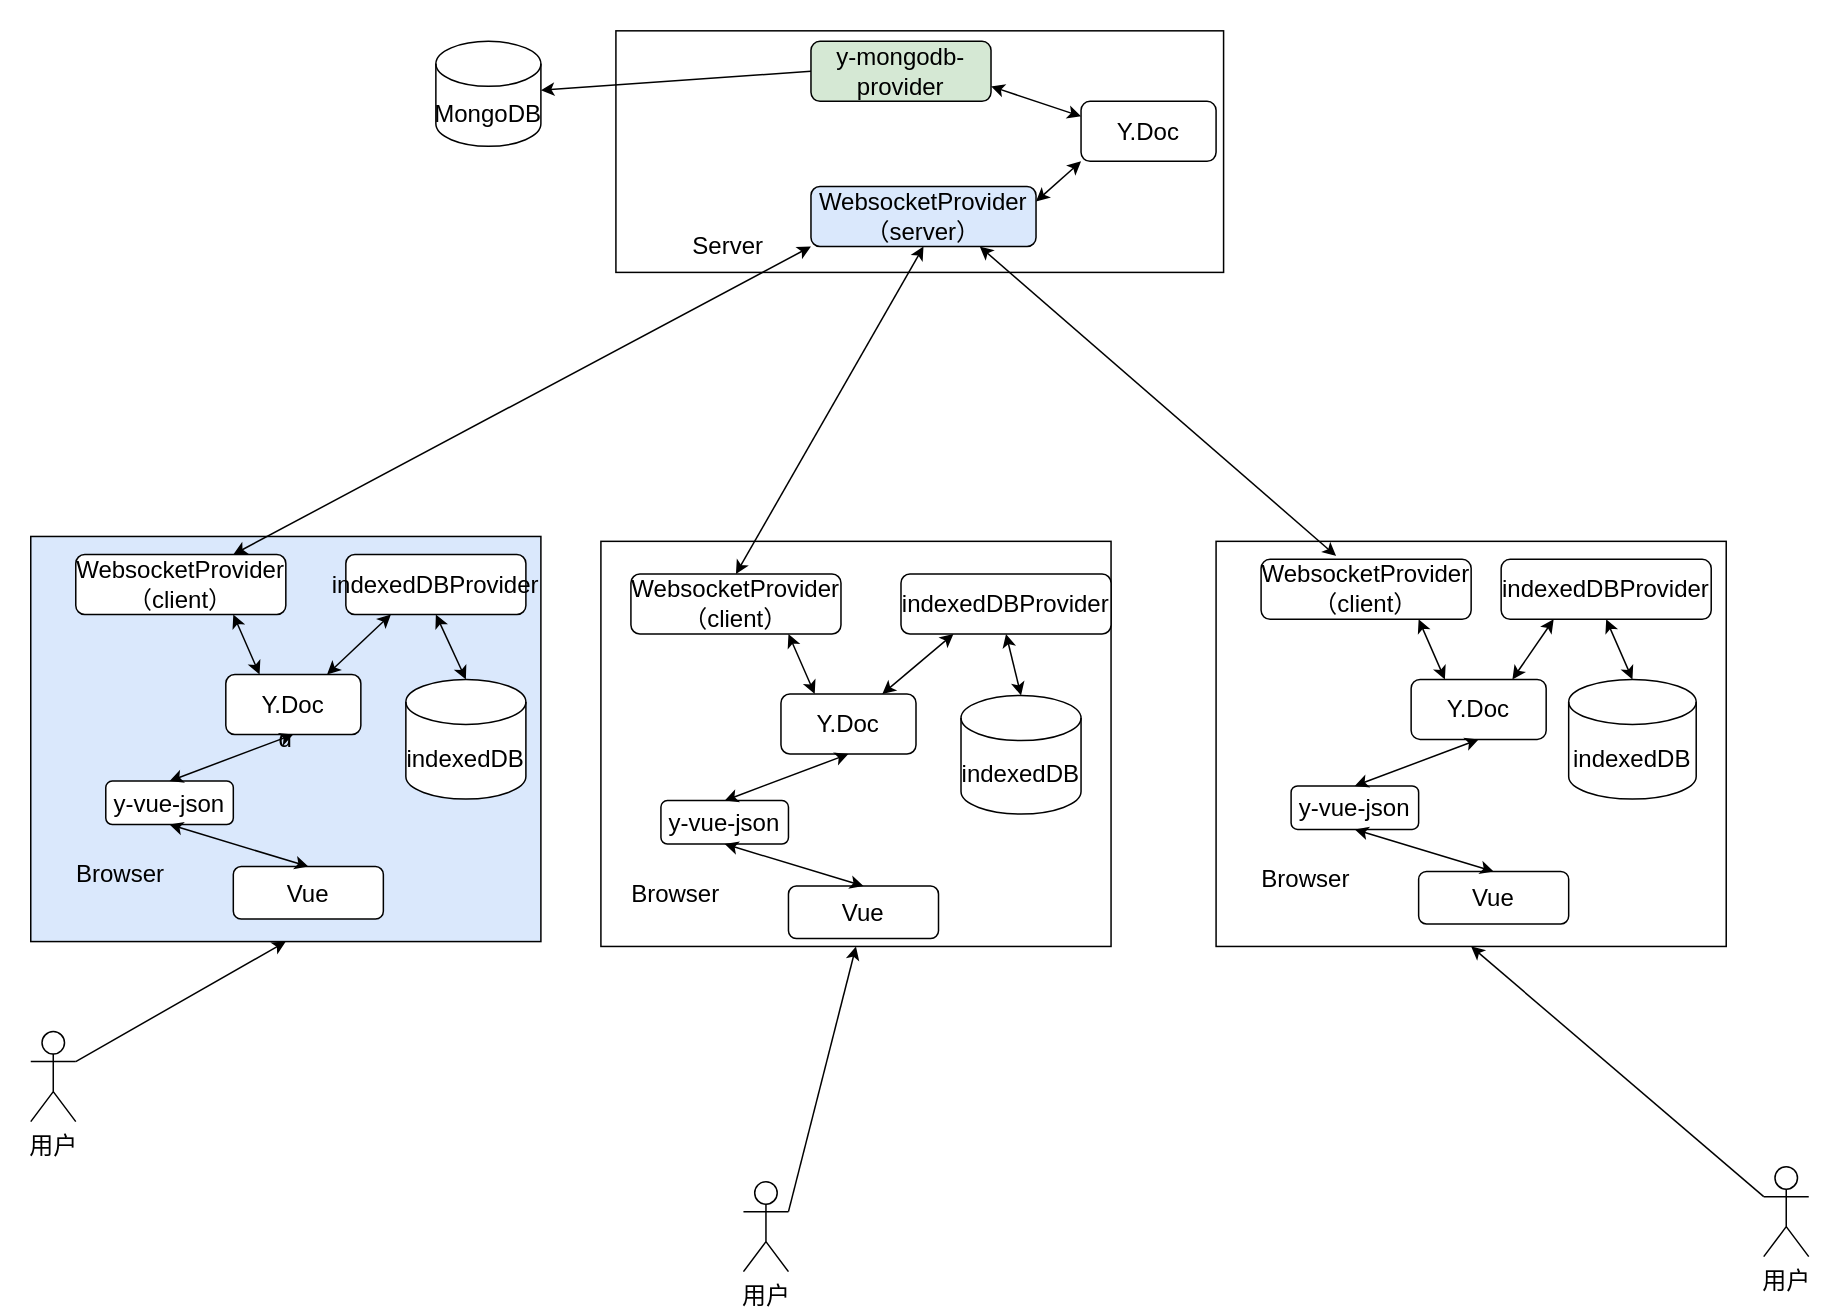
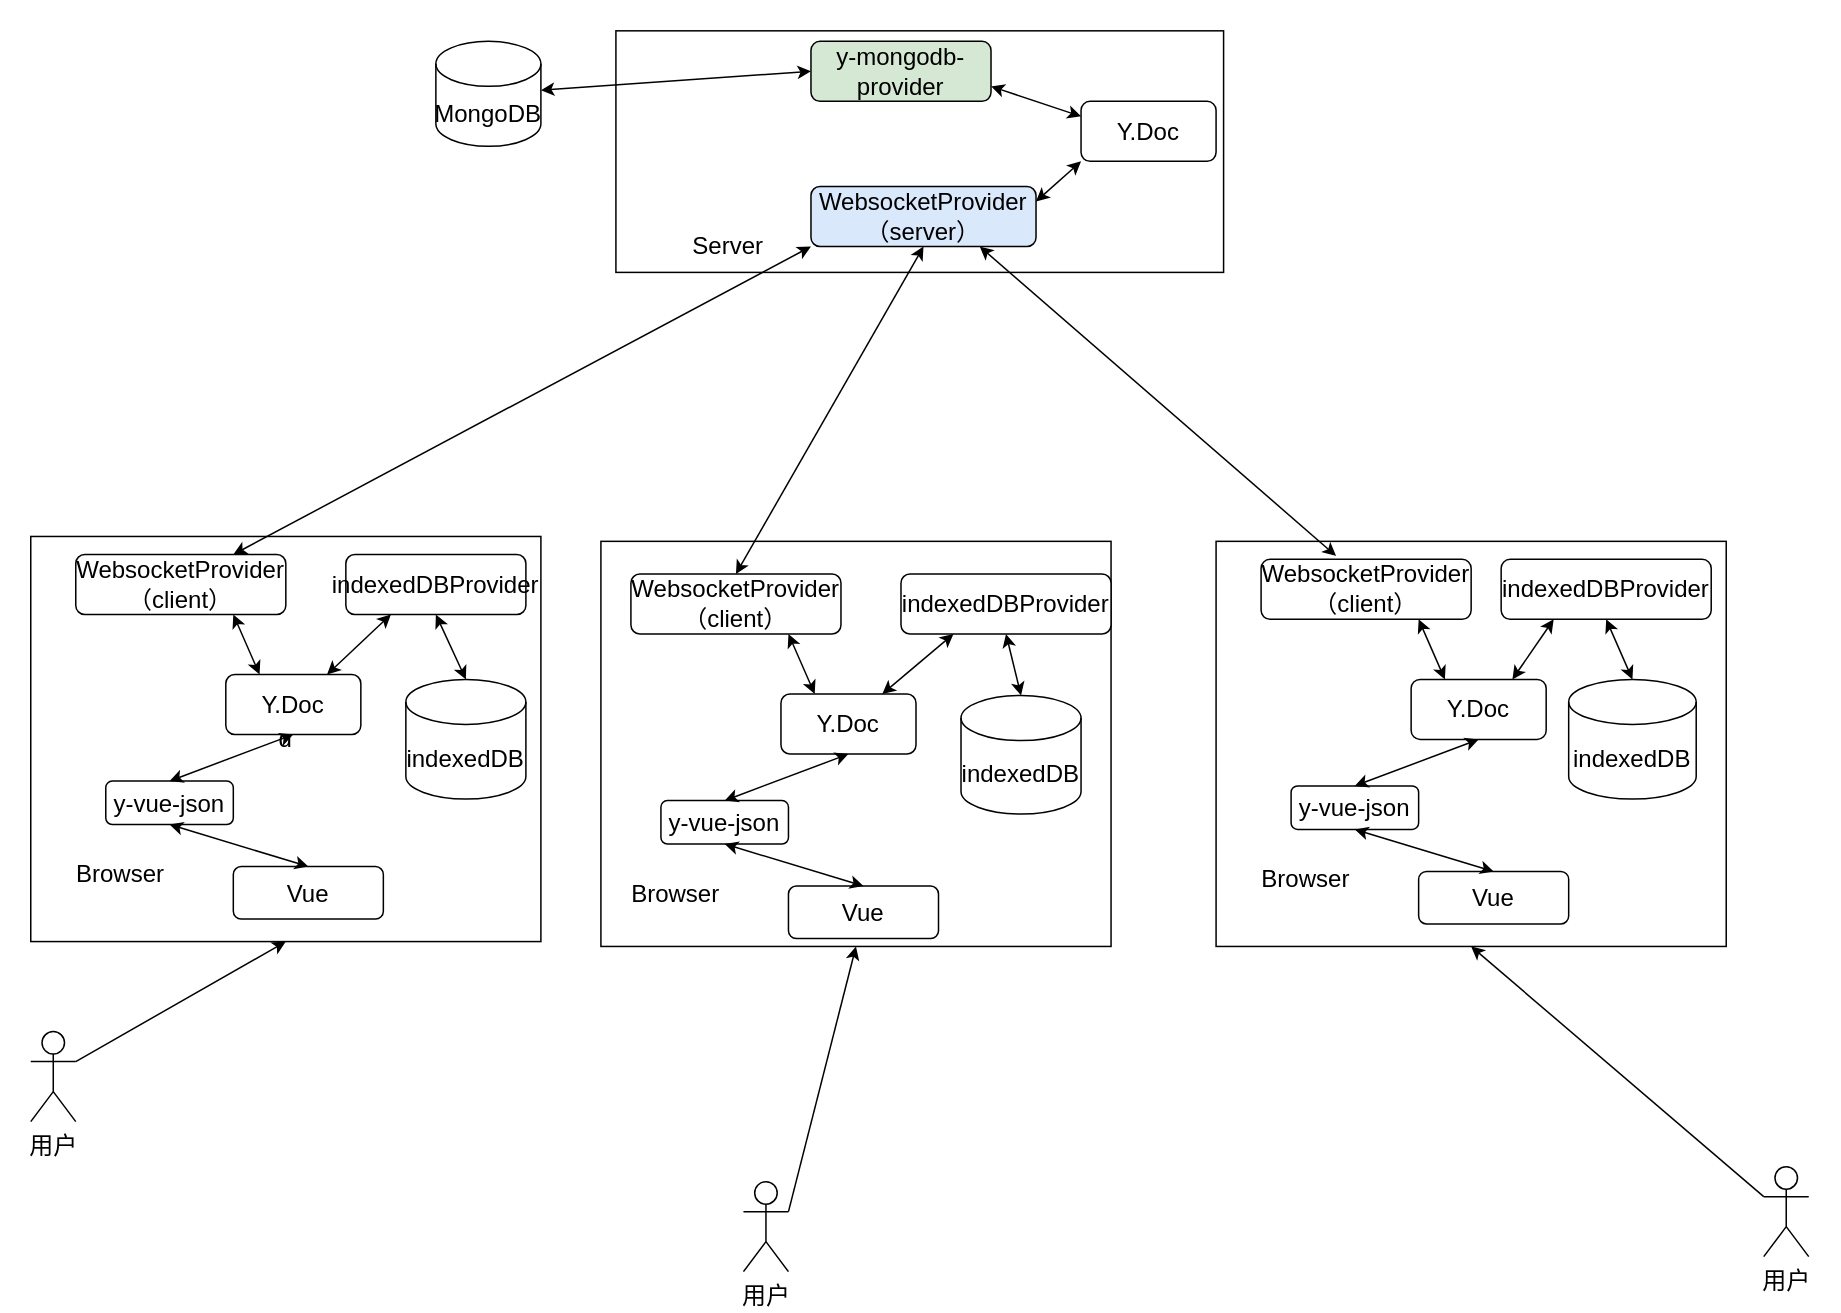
(804, 72) -> (799, 72)
(286, 739) -> (286, 739)
